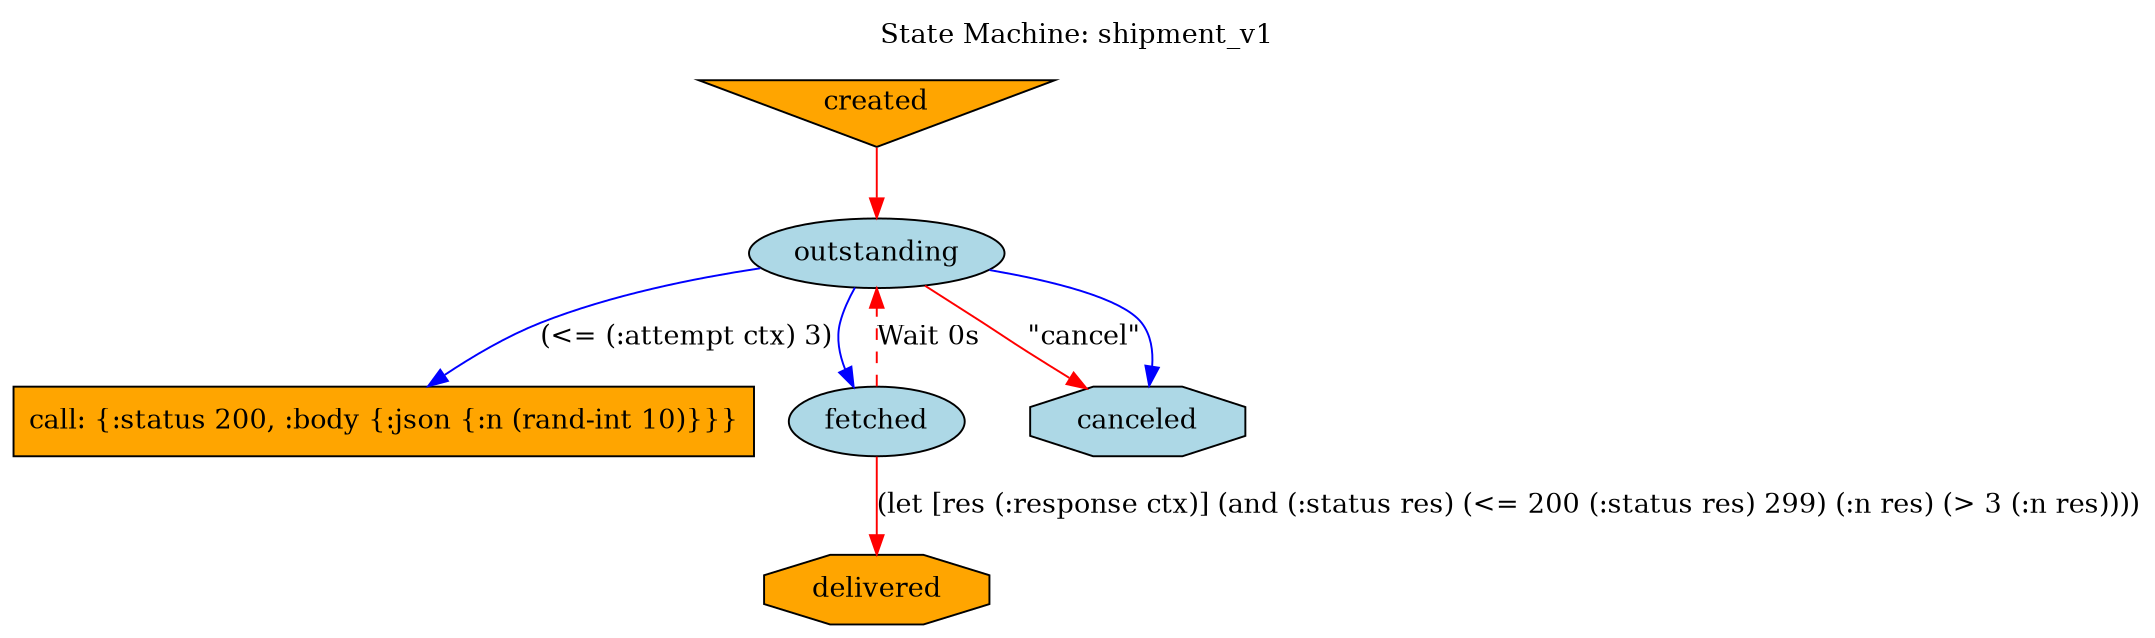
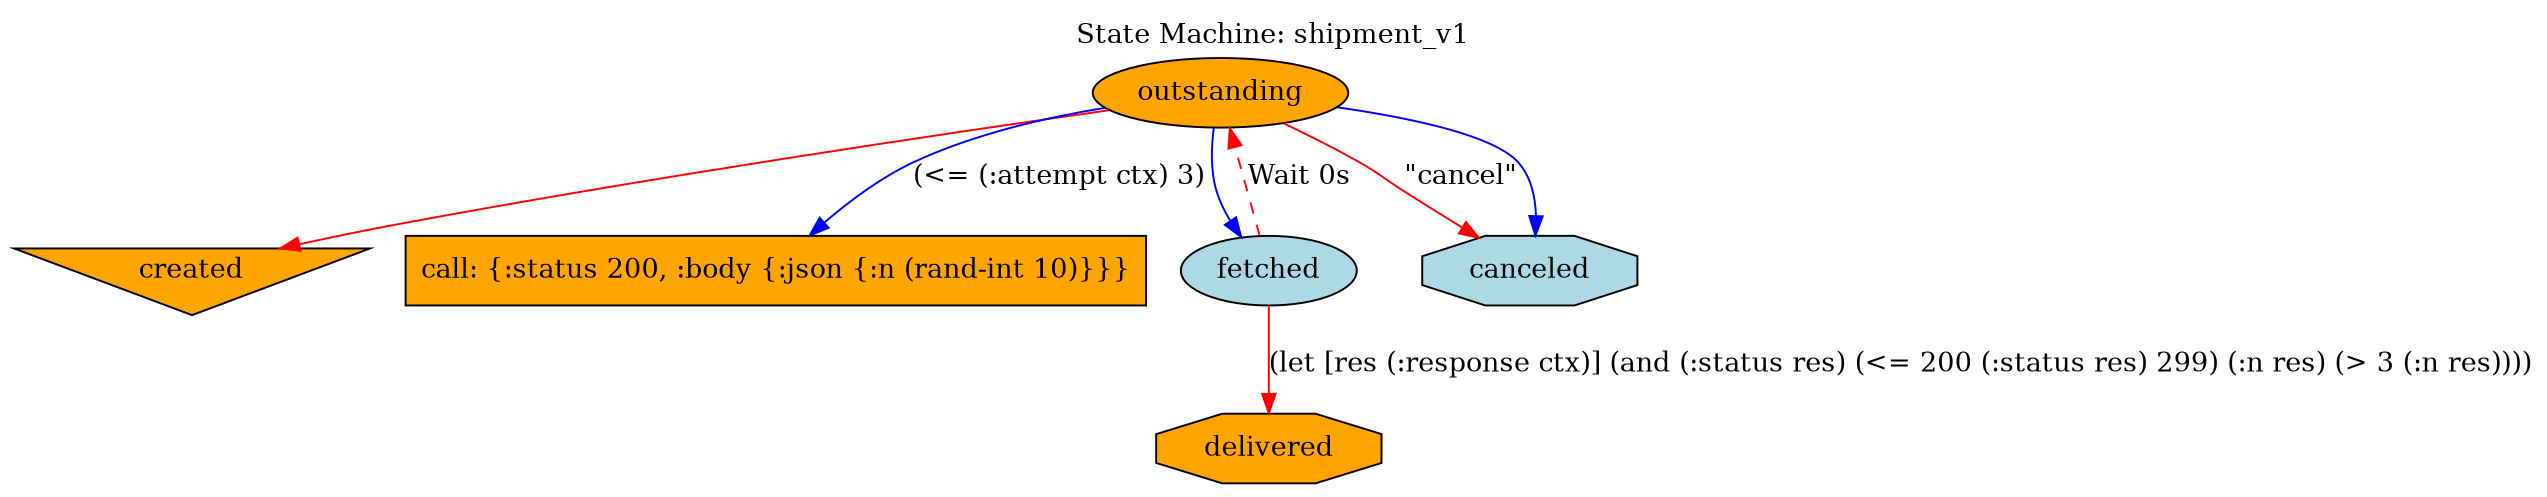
(877, 173) -> (703, 172)
(877, 253) -> (1220, 93)
